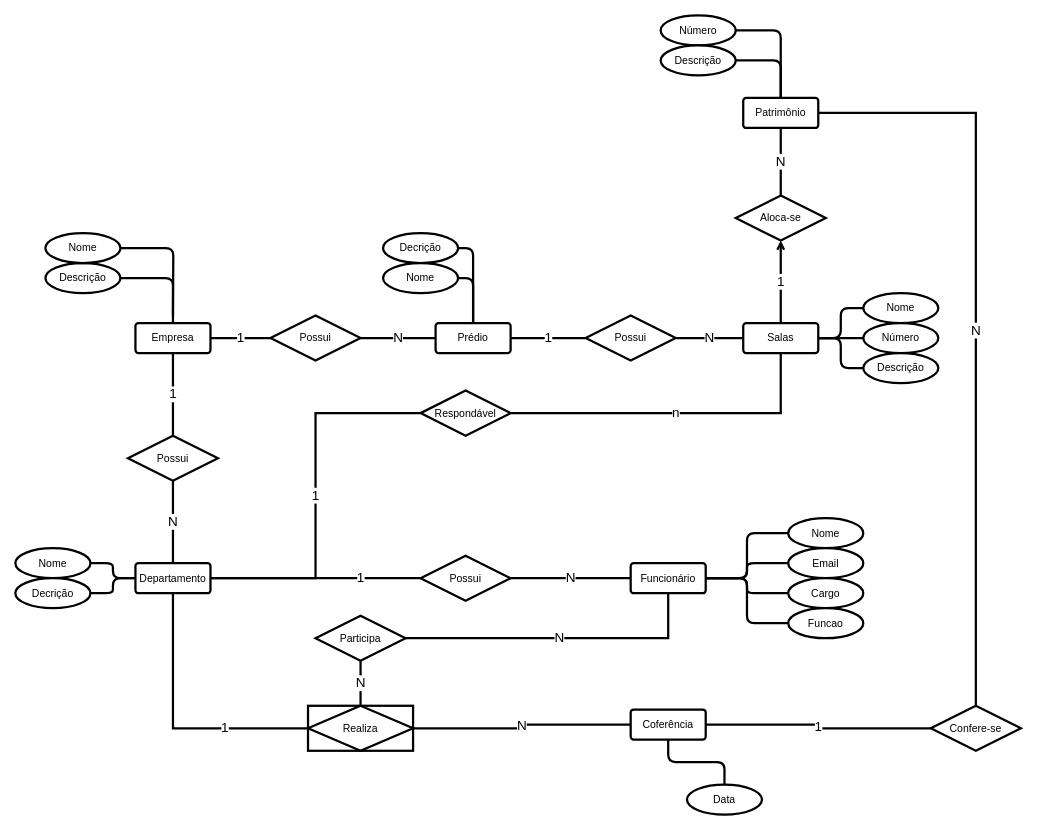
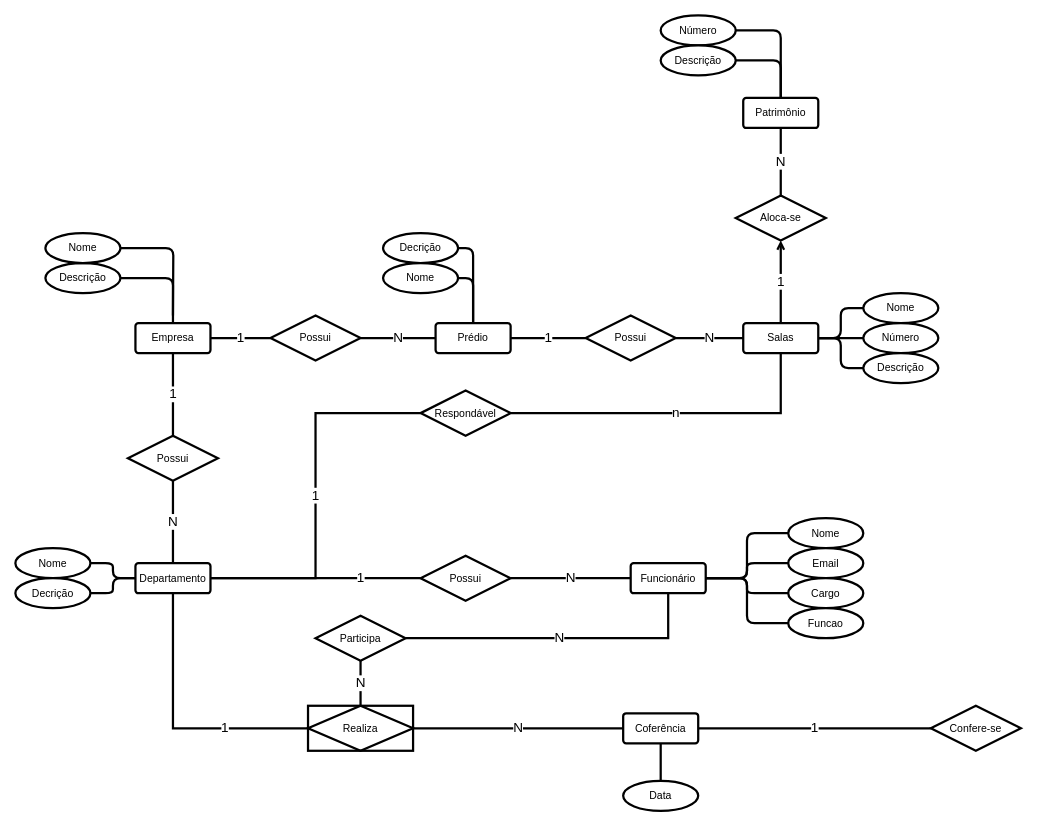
(975, 331) -> none
(668, 724) -> (660, 728)
(724, 799) -> (660, 795)
